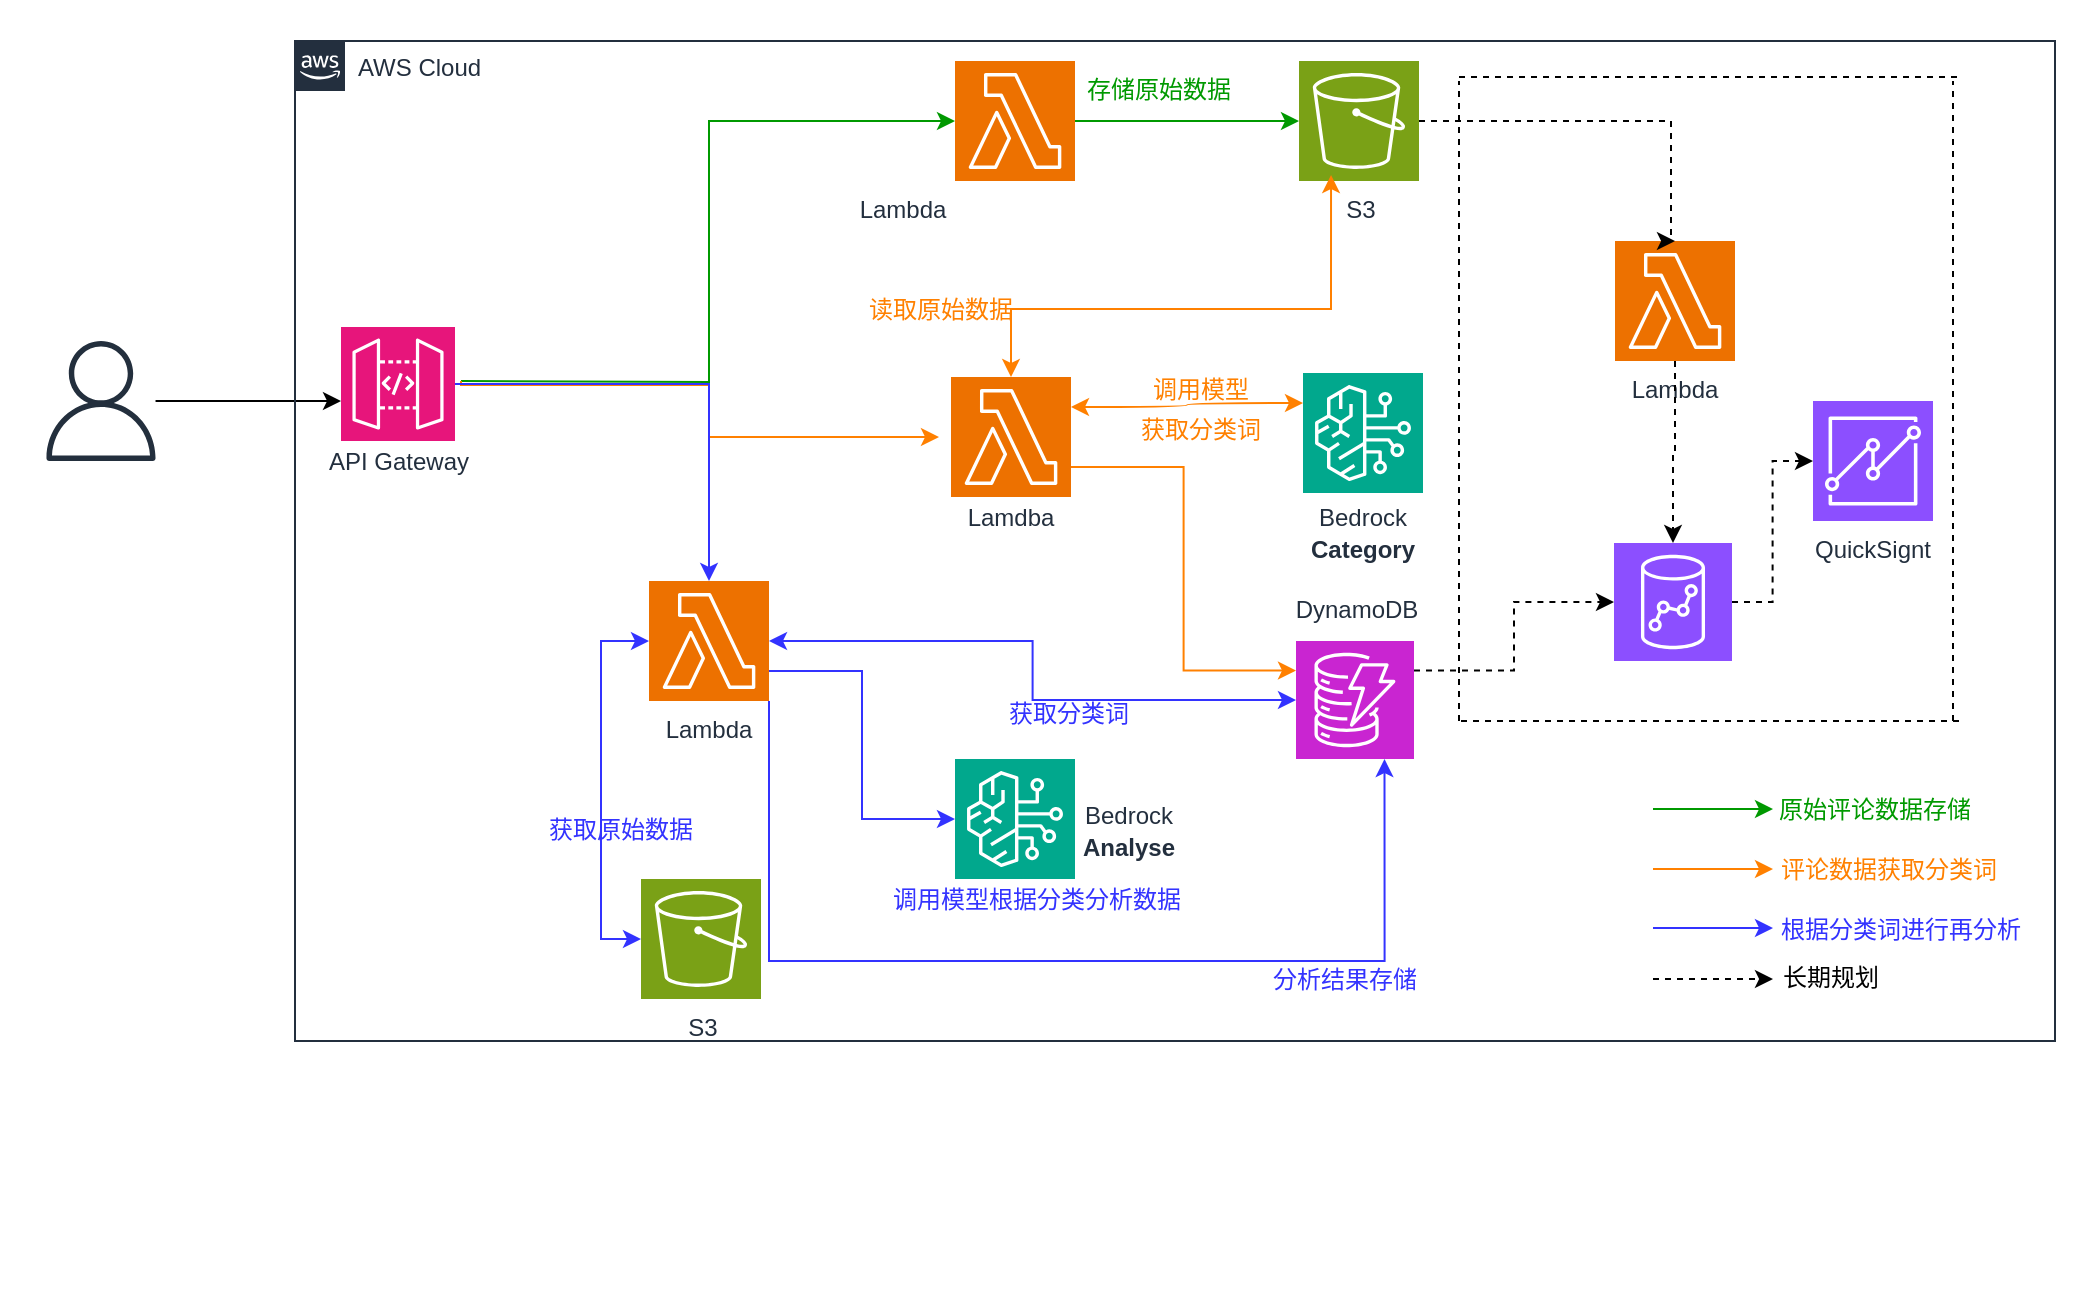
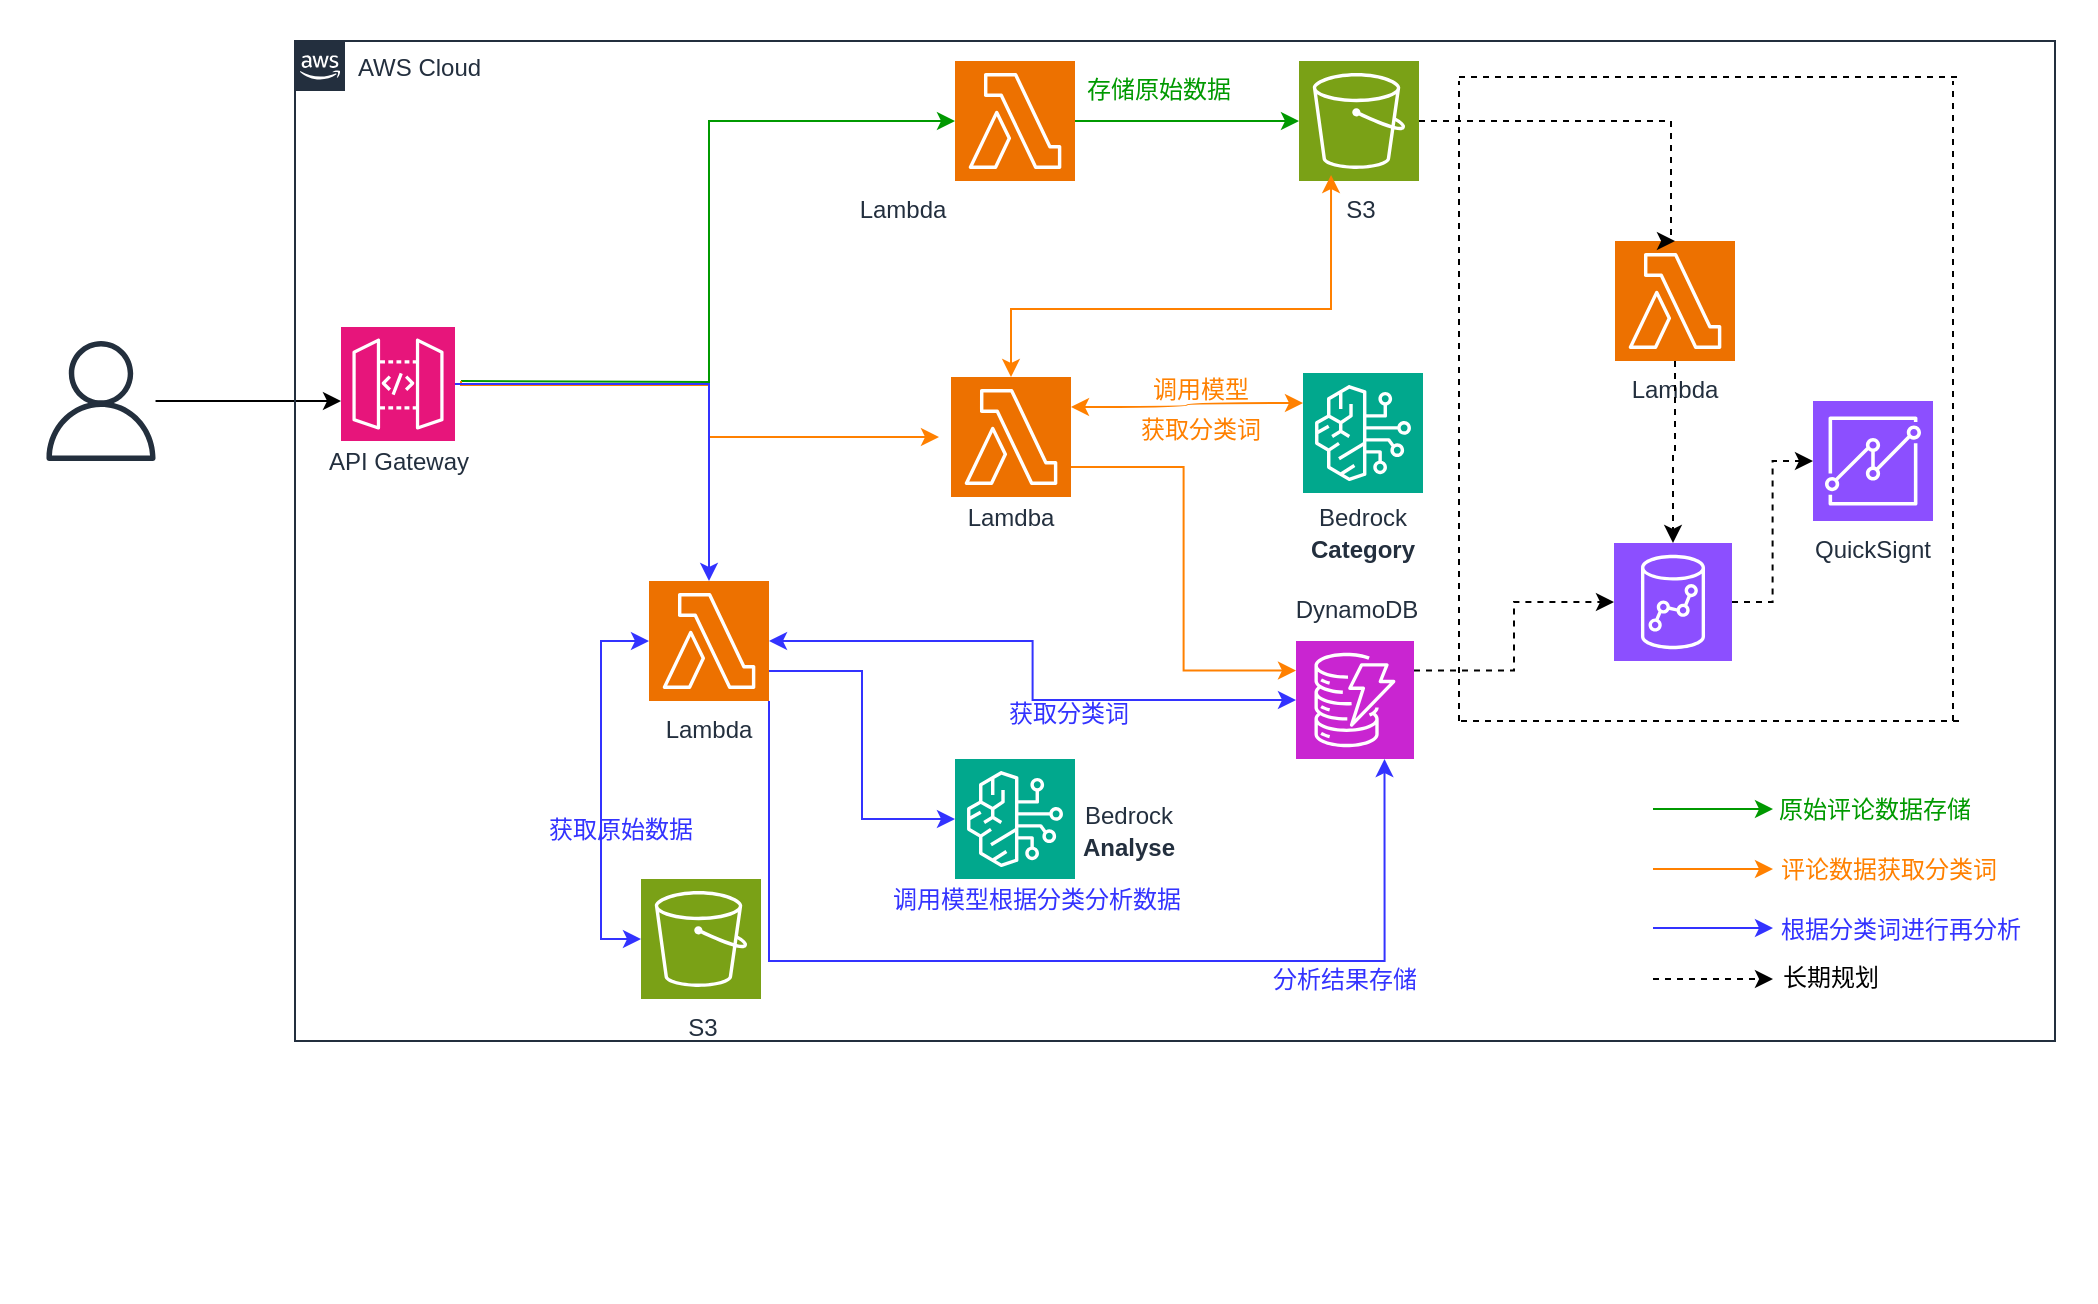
(941, 311) -> none
